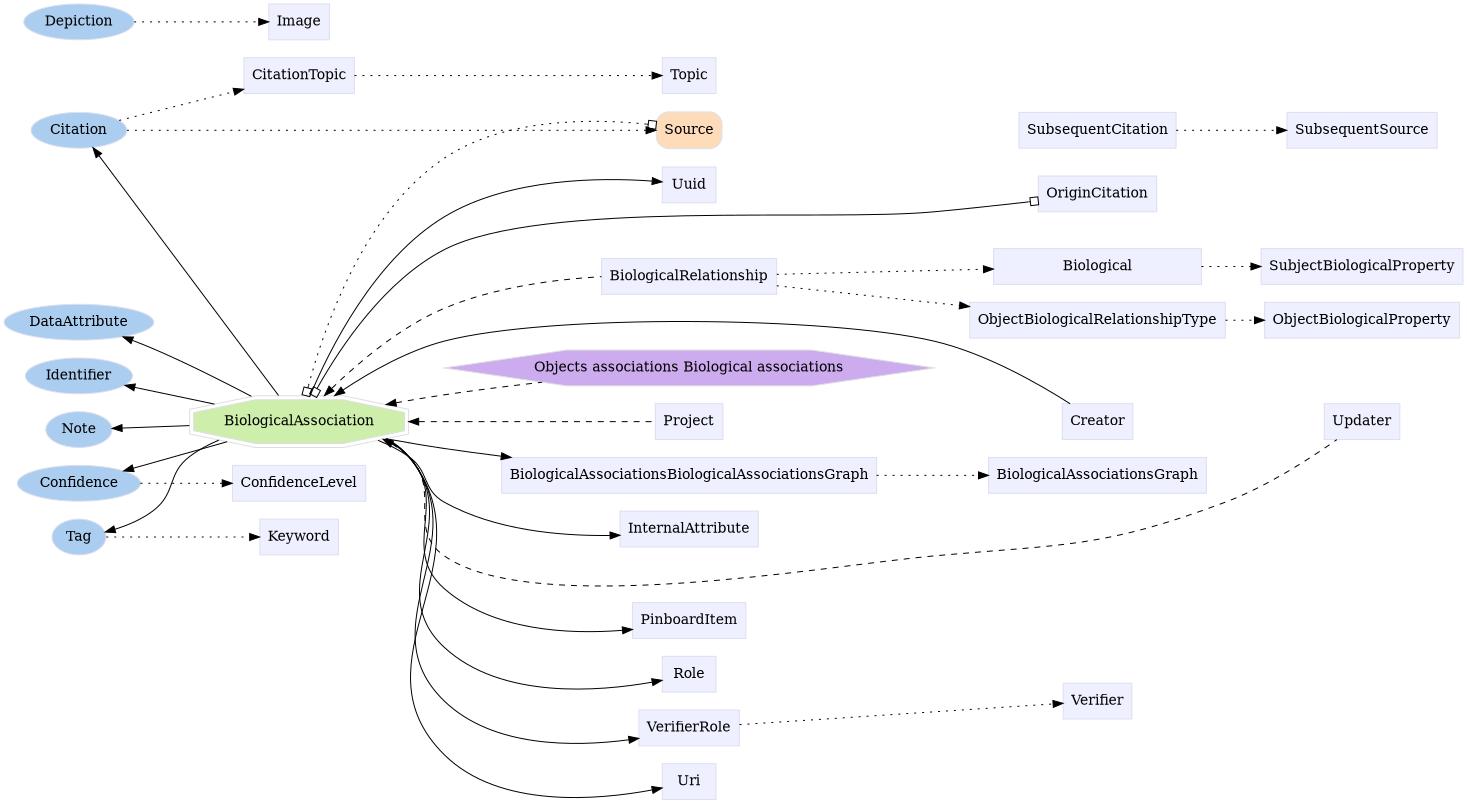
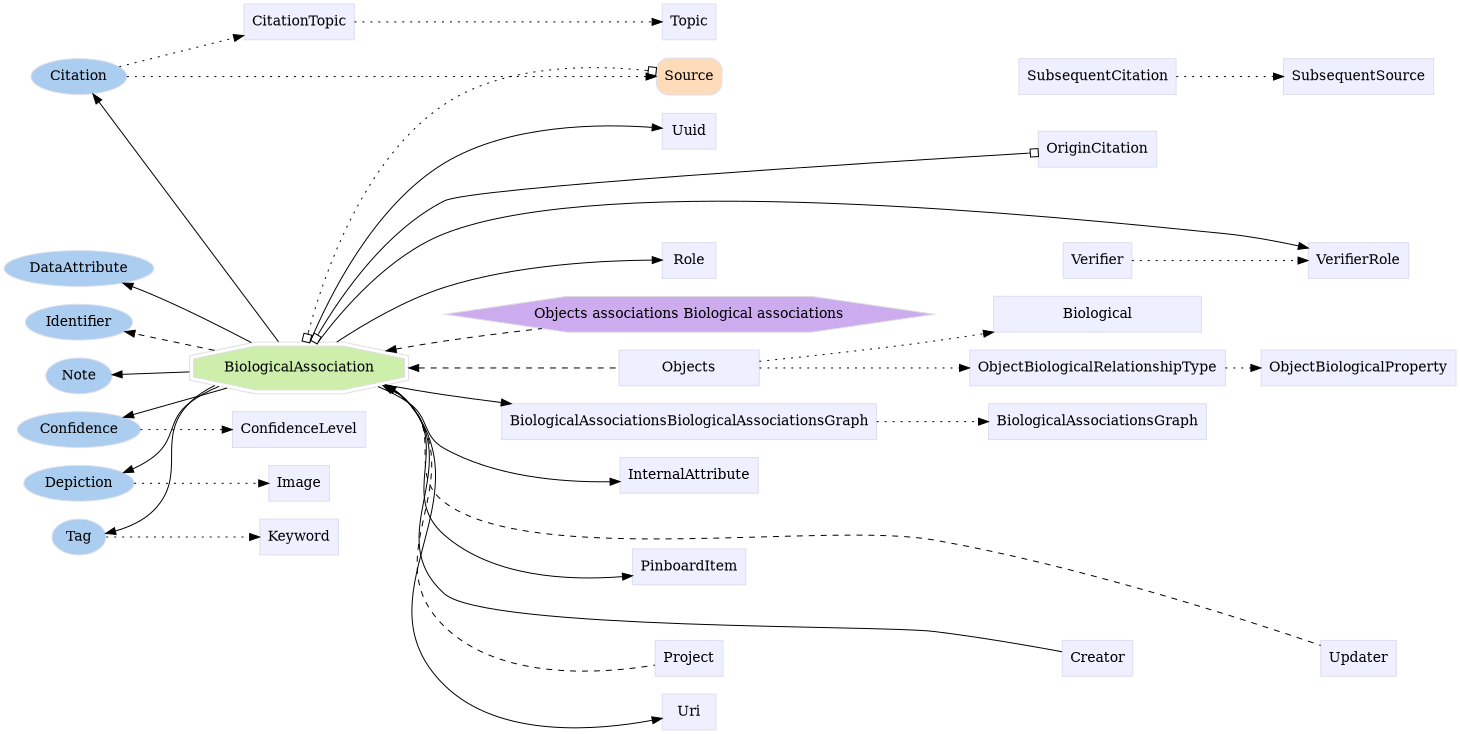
(1362, 267) -> none
(689, 276) -> (689, 368)
(175, 396) -> (175, 342)
none -> (164, 445)
(896, 714) -> (1215, 261)
